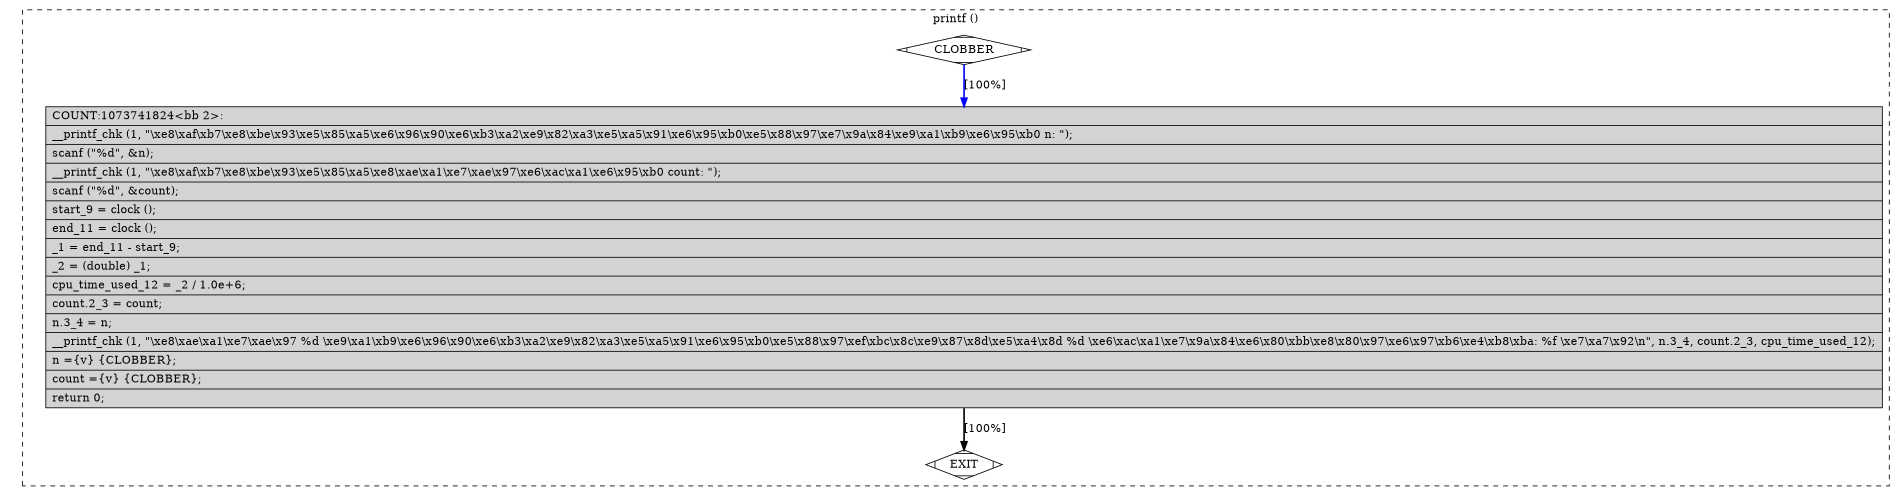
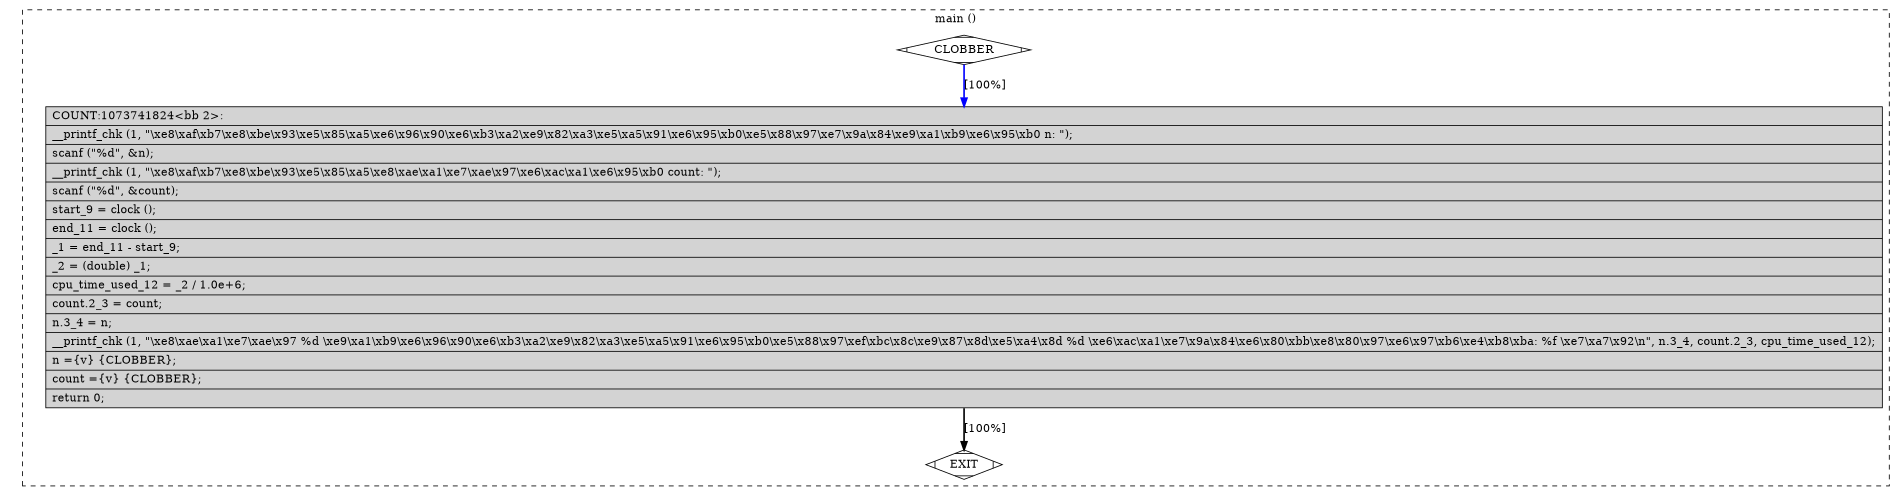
(956, 19) -> (956, 19)
